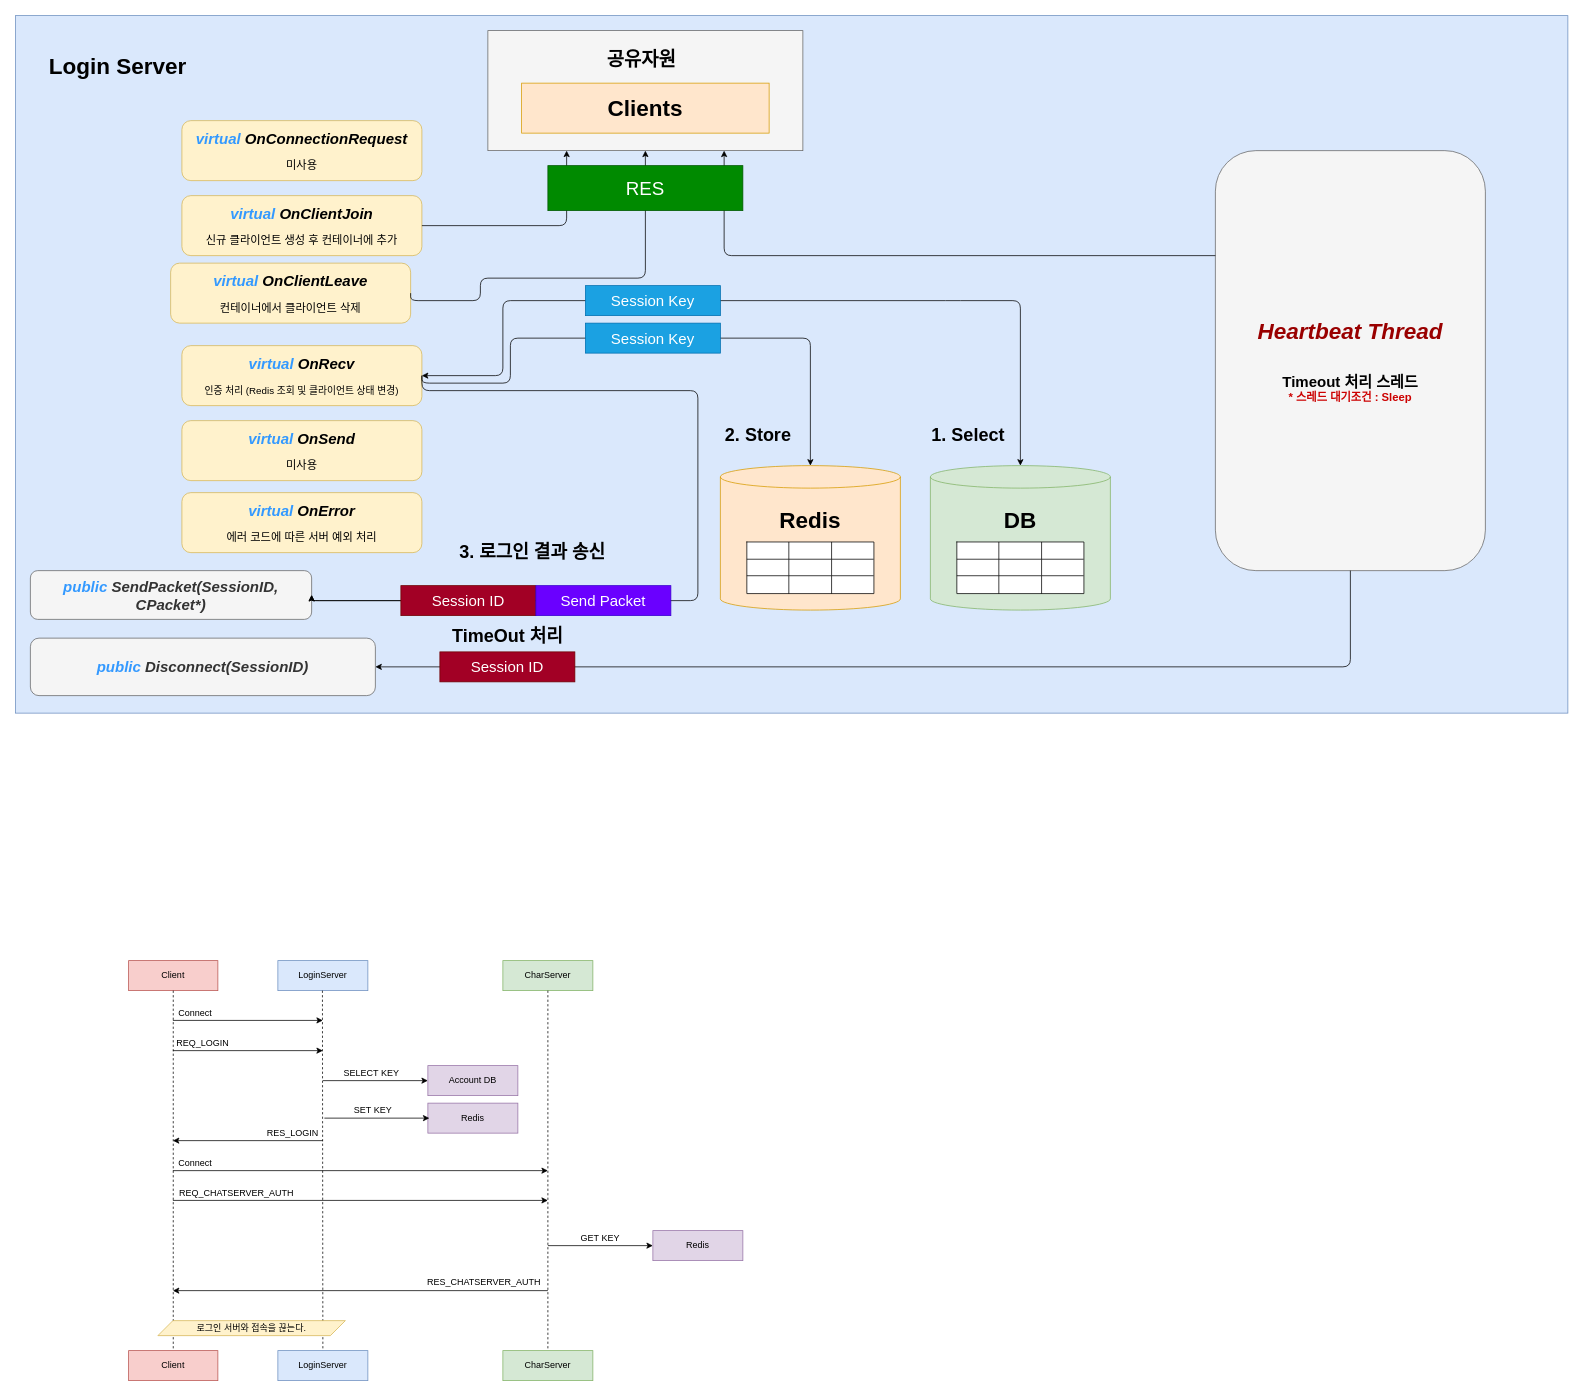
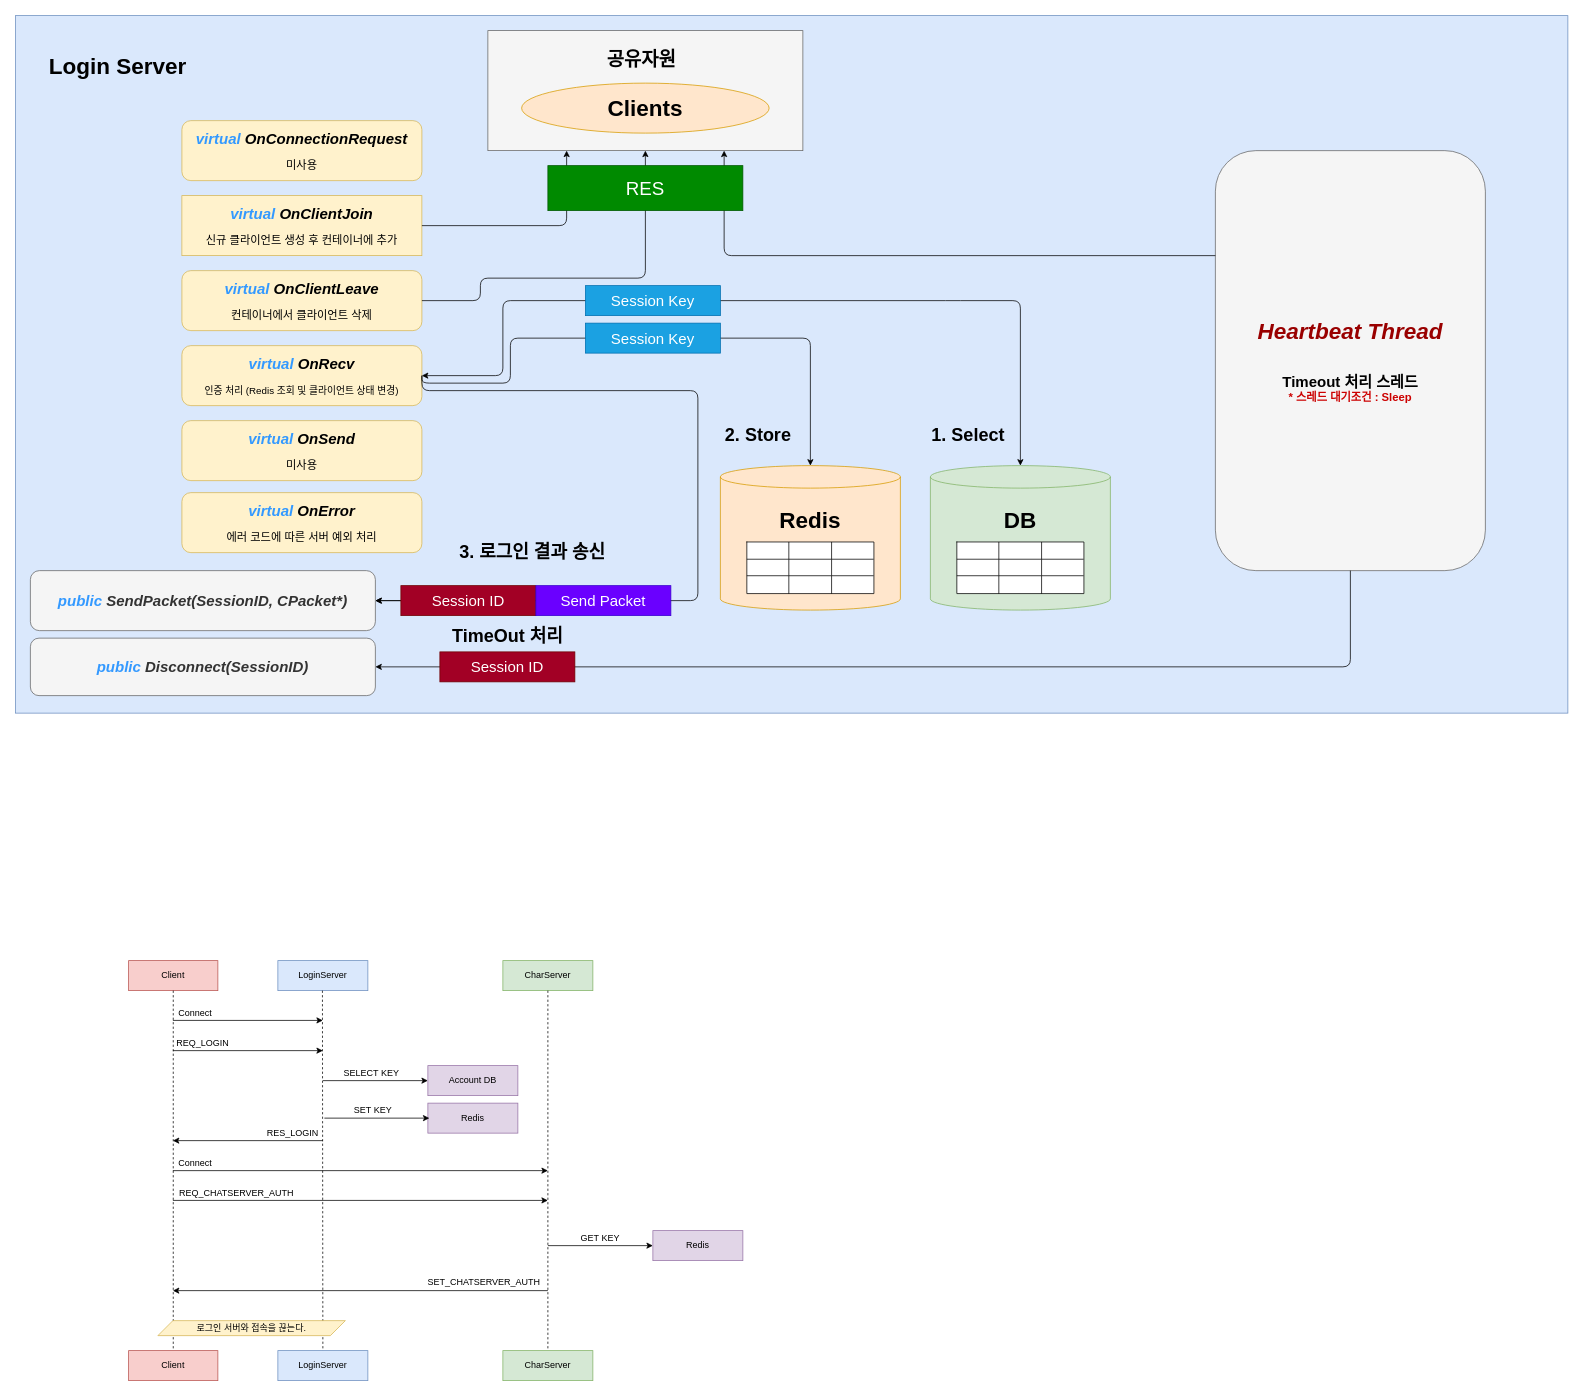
(645, 108) -> (645, 108)
(302, 225) -> (302, 225)
(291, 293) -> (302, 300)
(171, 595) -> (203, 600)
(484, 1282) -> (484, 1282)
